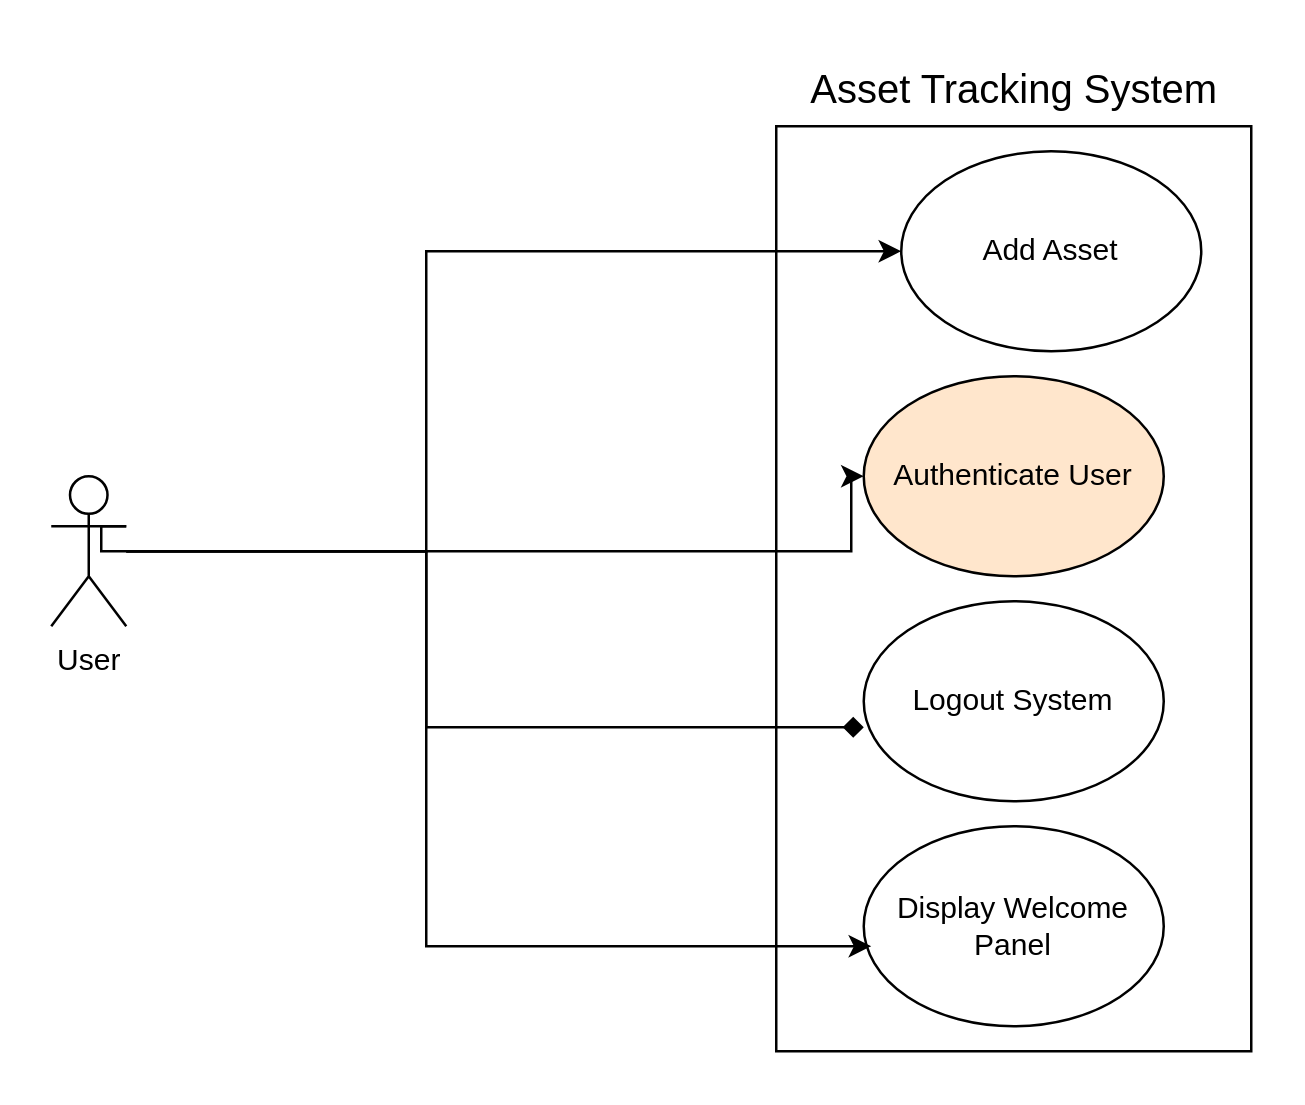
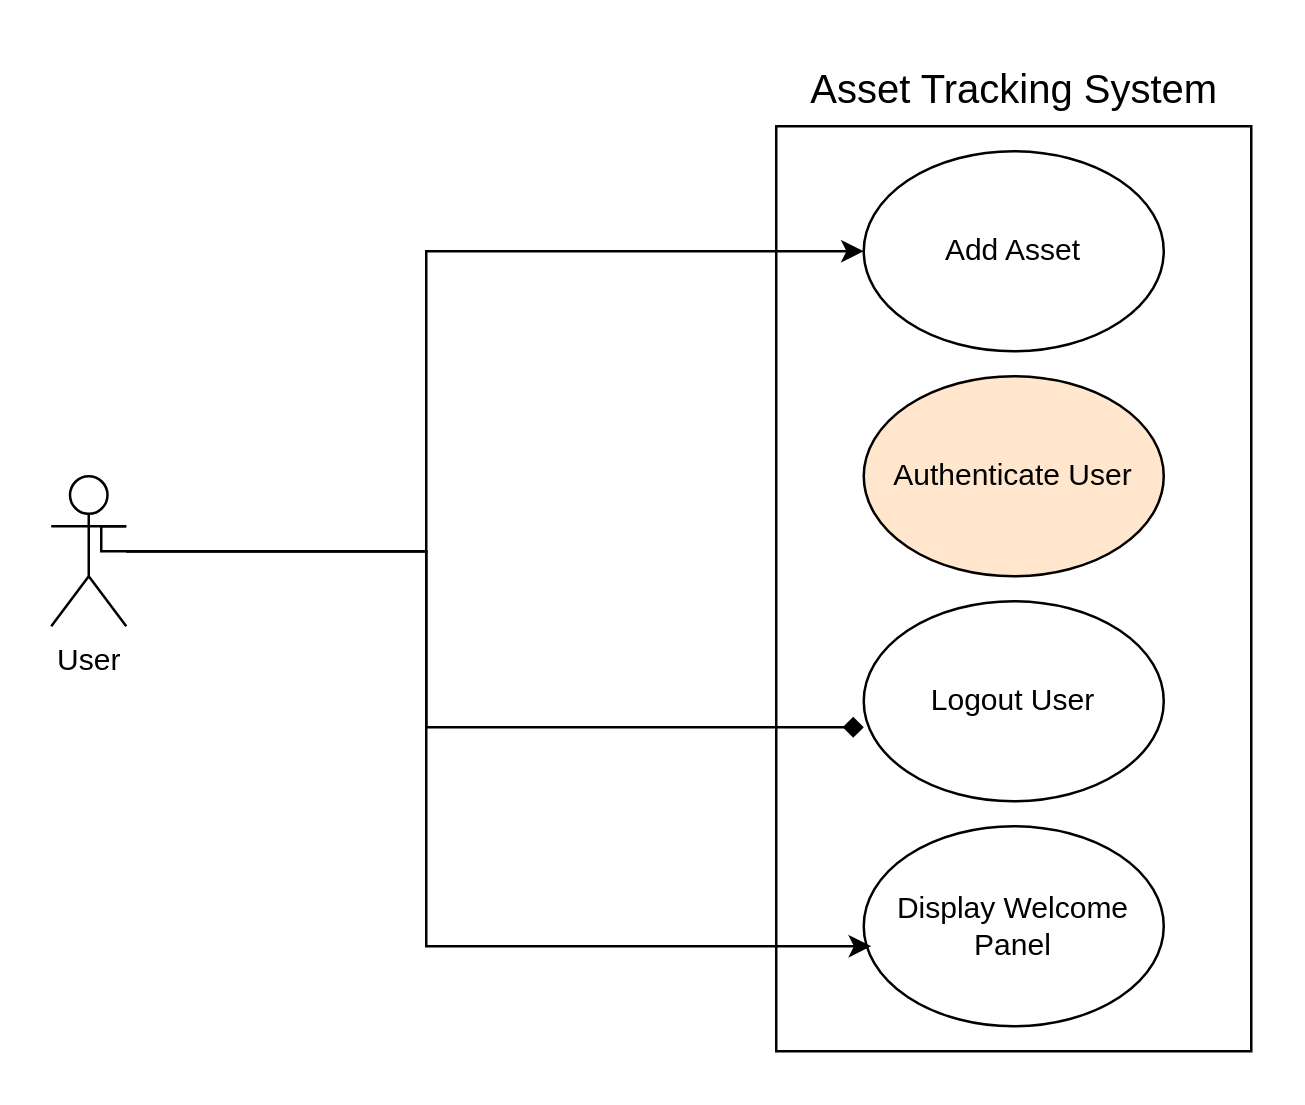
(1051, 251) -> (1014, 251)
(680, 551) -> none
(1014, 701) -> (1014, 701)
